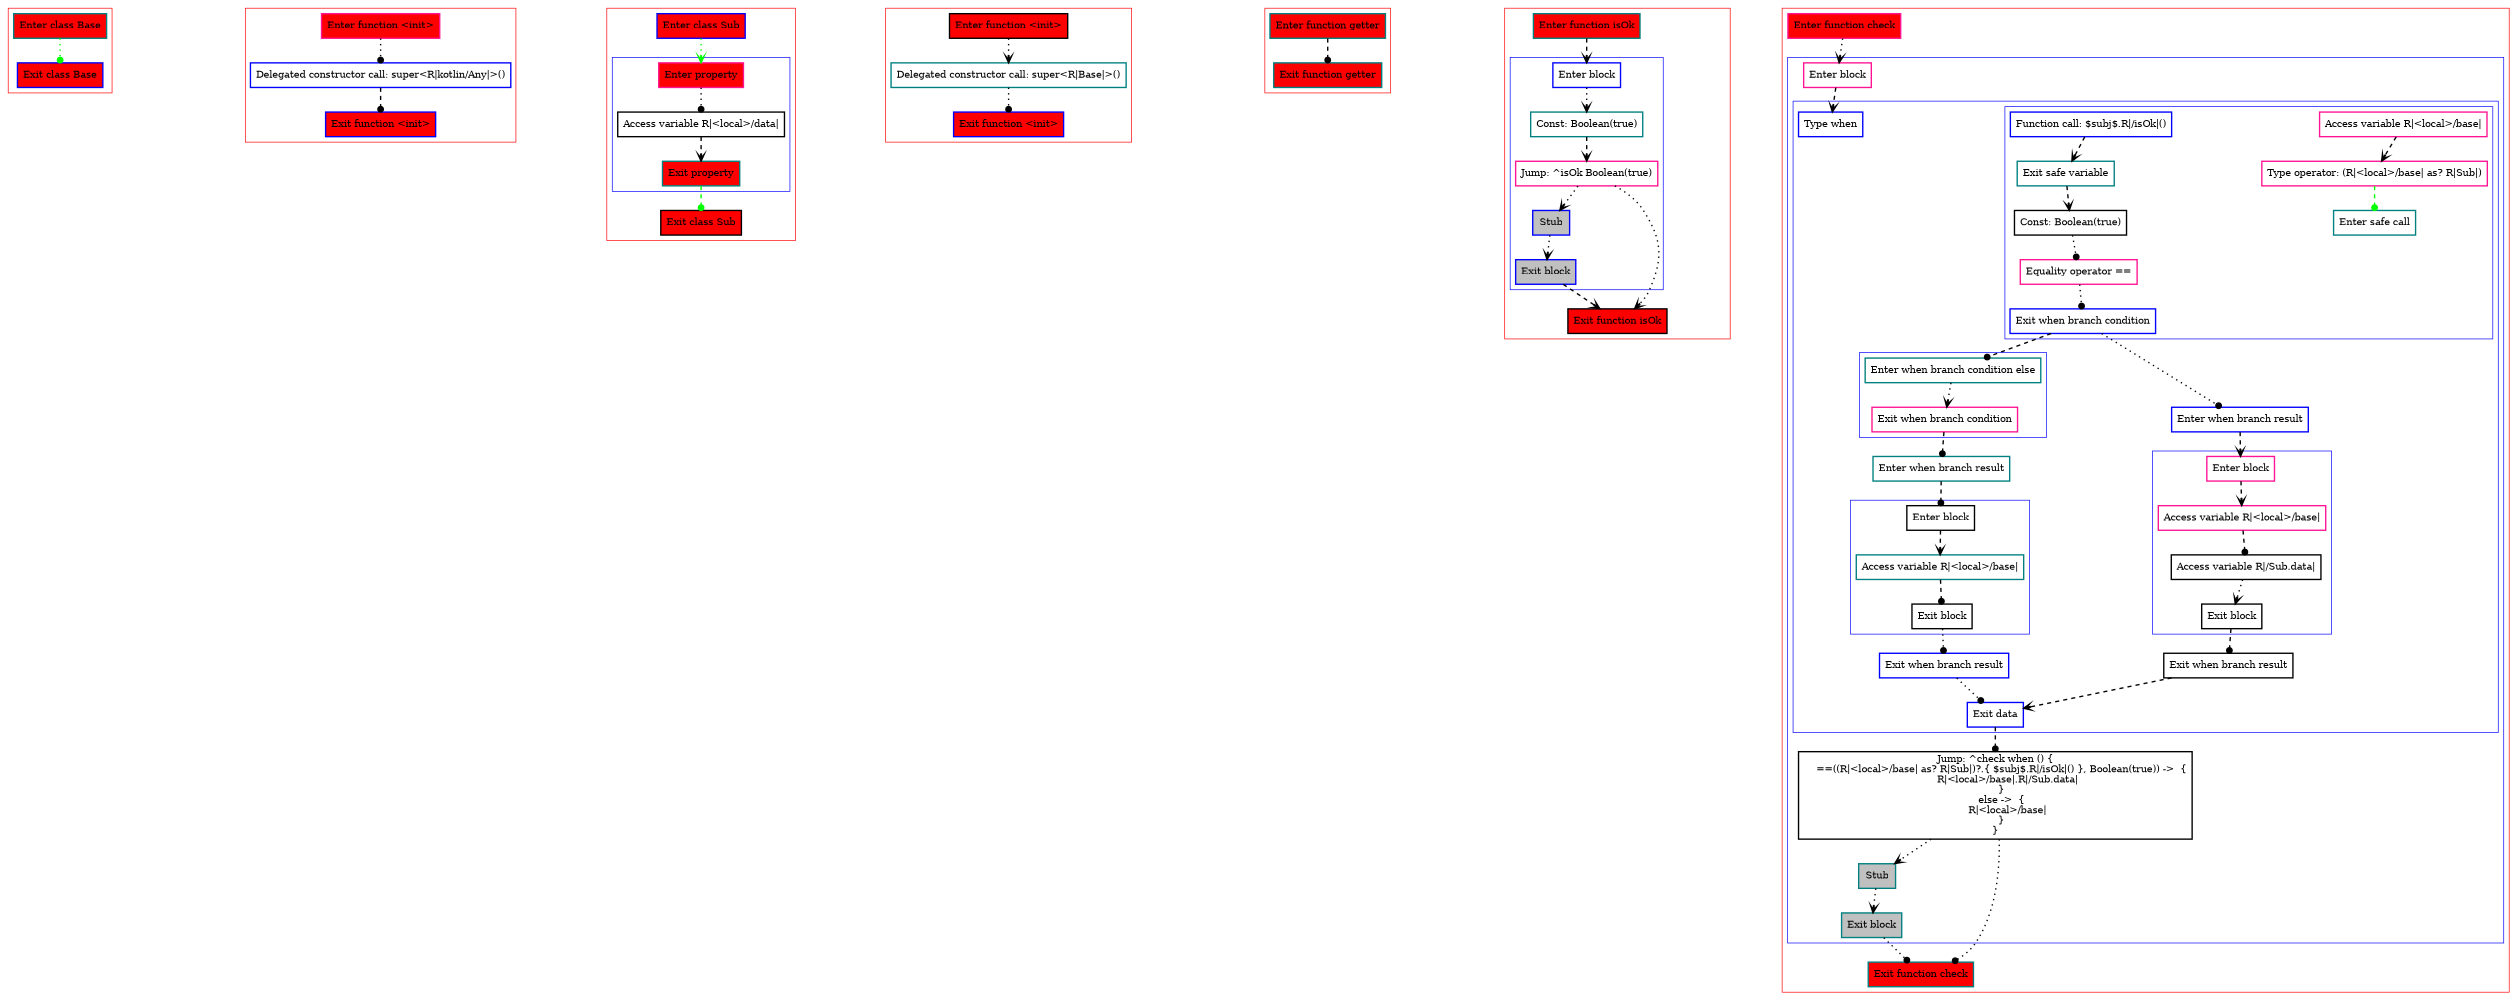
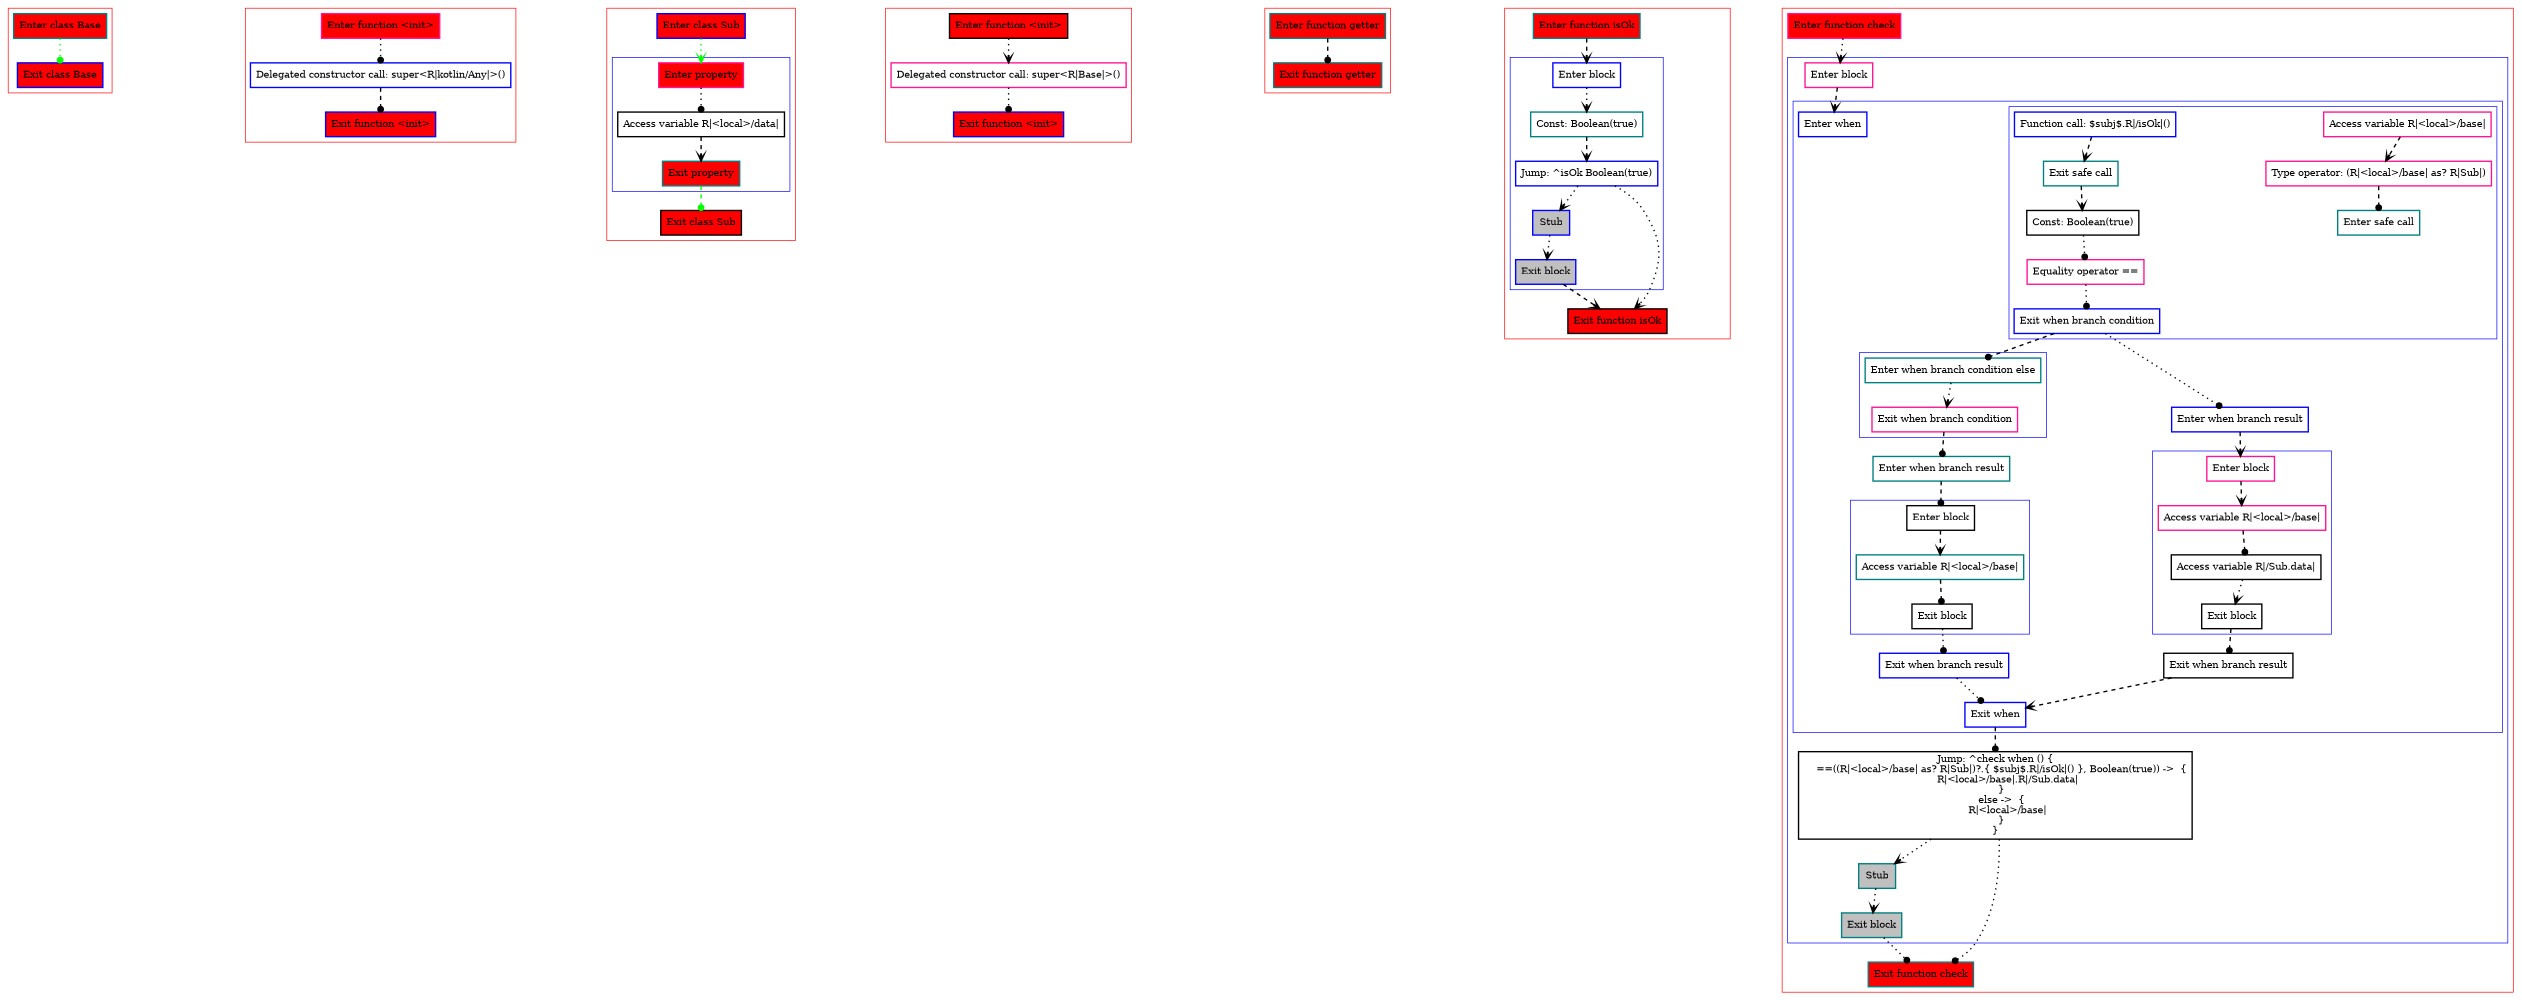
(1009, 75) -> (1009, 75)
(1831, 124) -> (1833, 124)
(1587, 174) -> (1587, 174)
(2066, 174) -> (2081, 174)
(2375, 196) -> (2379, 196)
(1995, 715) -> (1995, 715)
